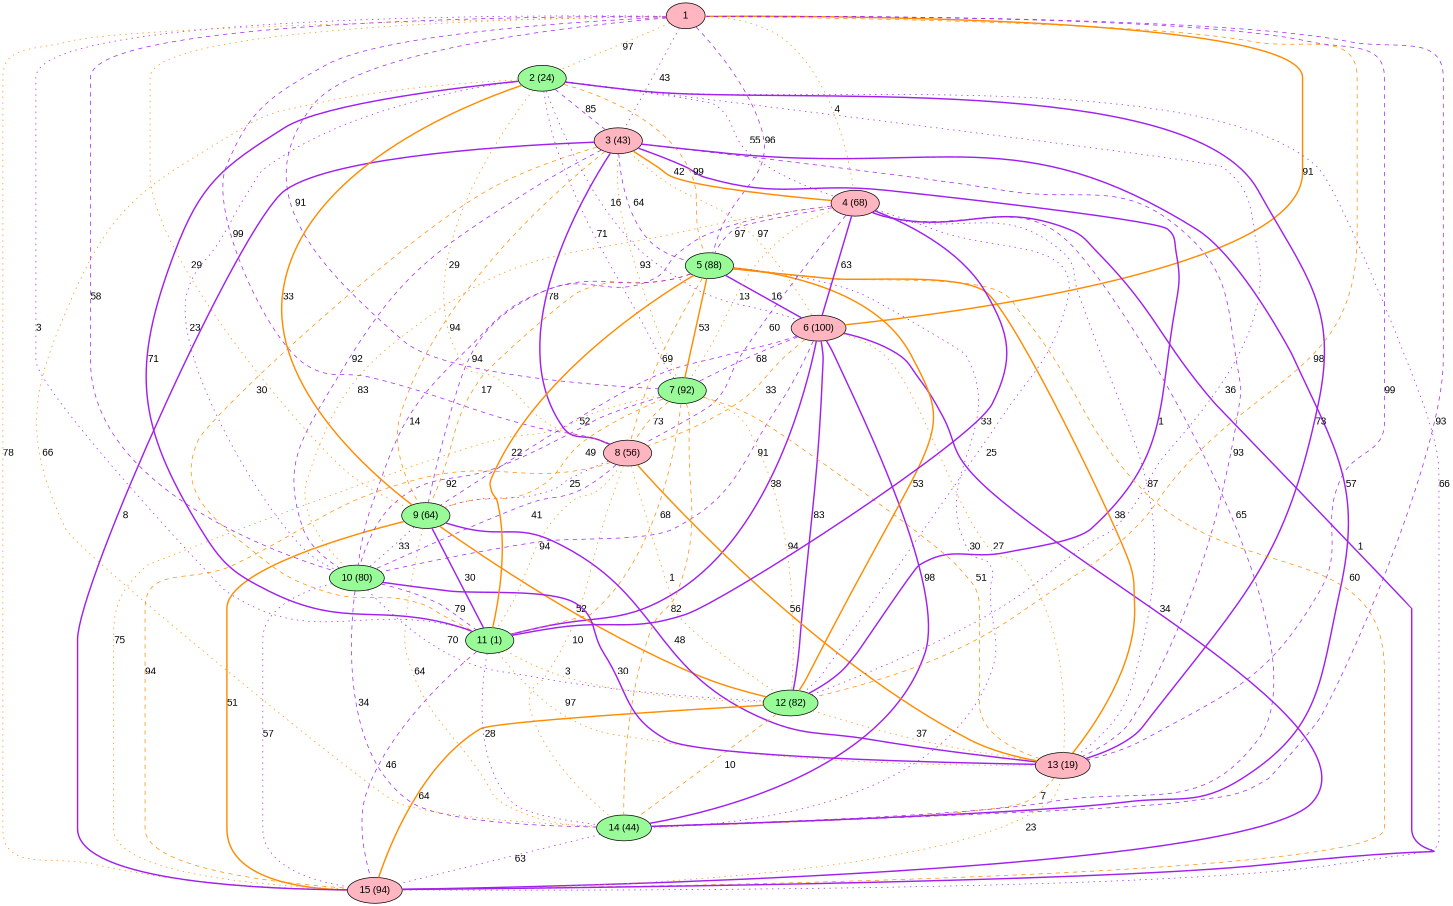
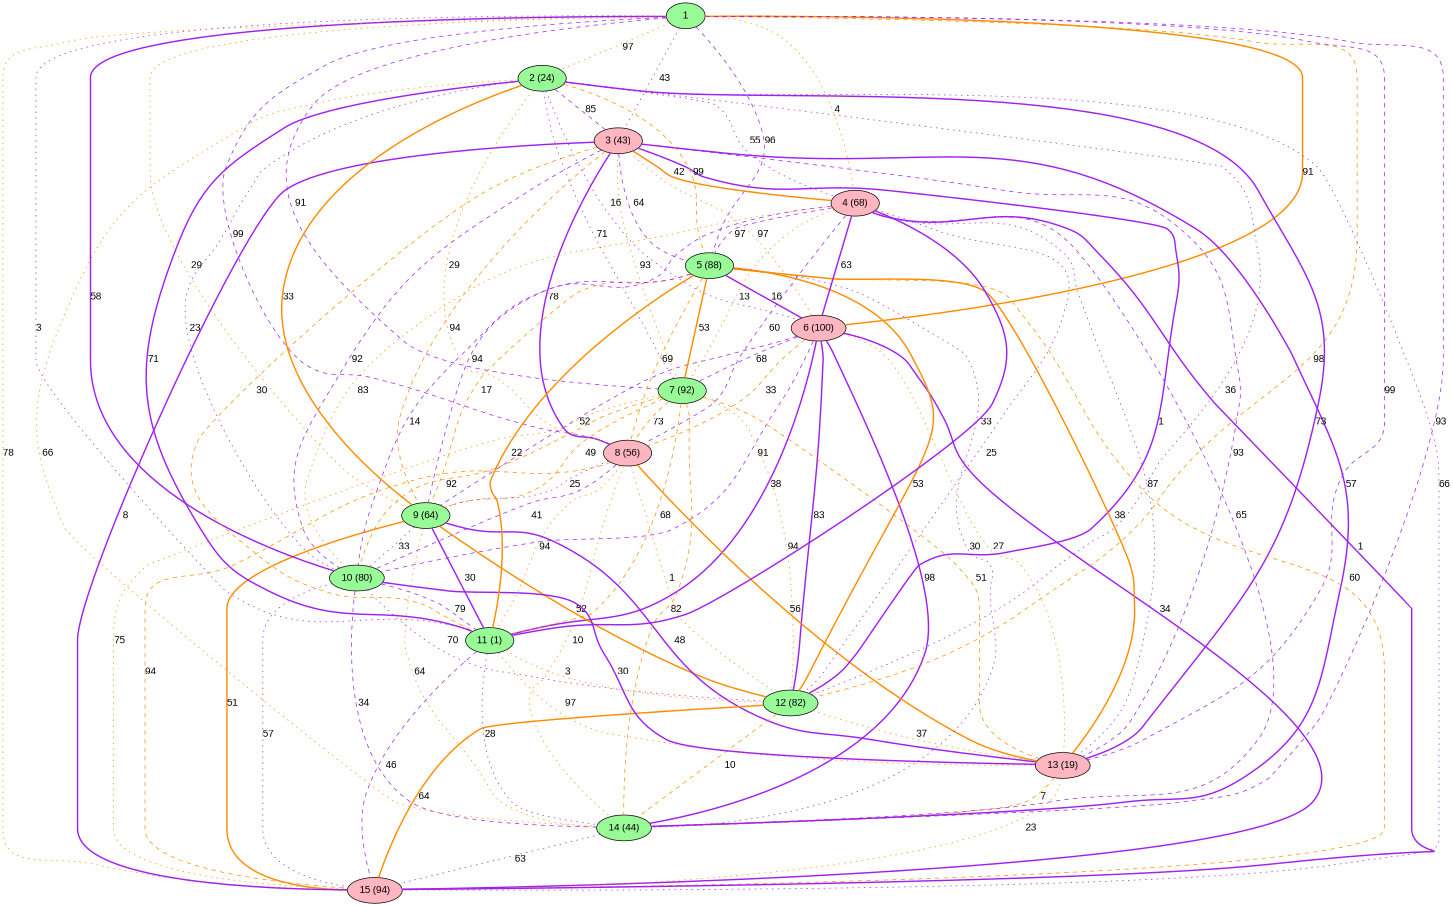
(686, 16) -> (686, 16)
(90, 97) -> (90, 97)
(529, 454) -> (529, 454)
